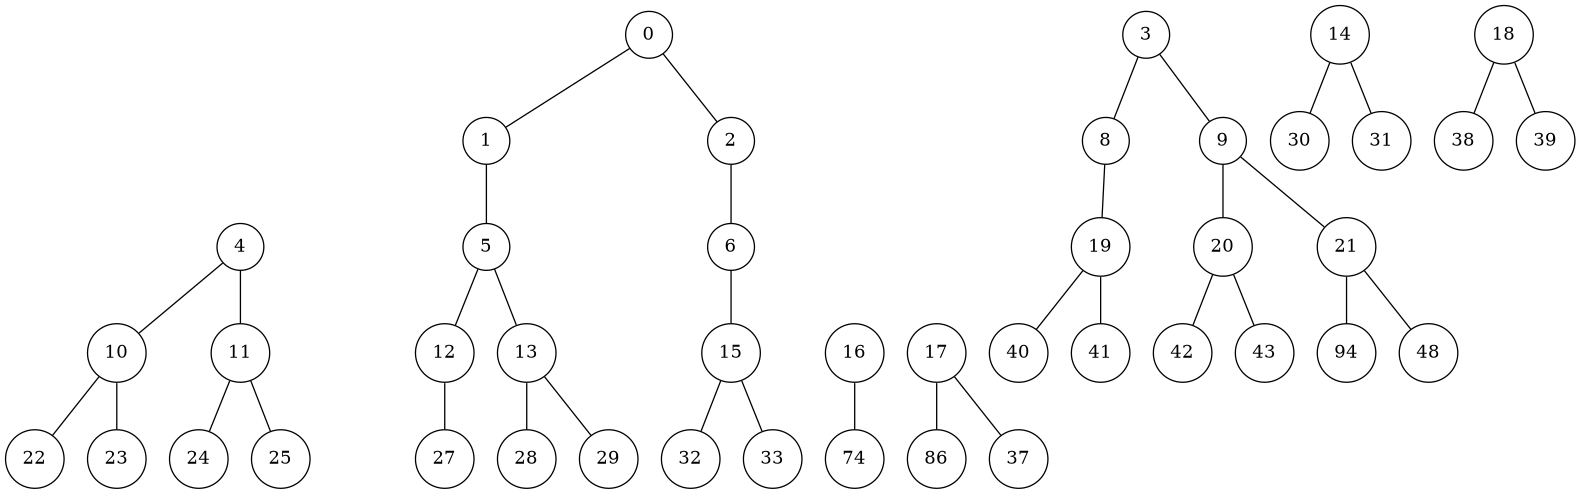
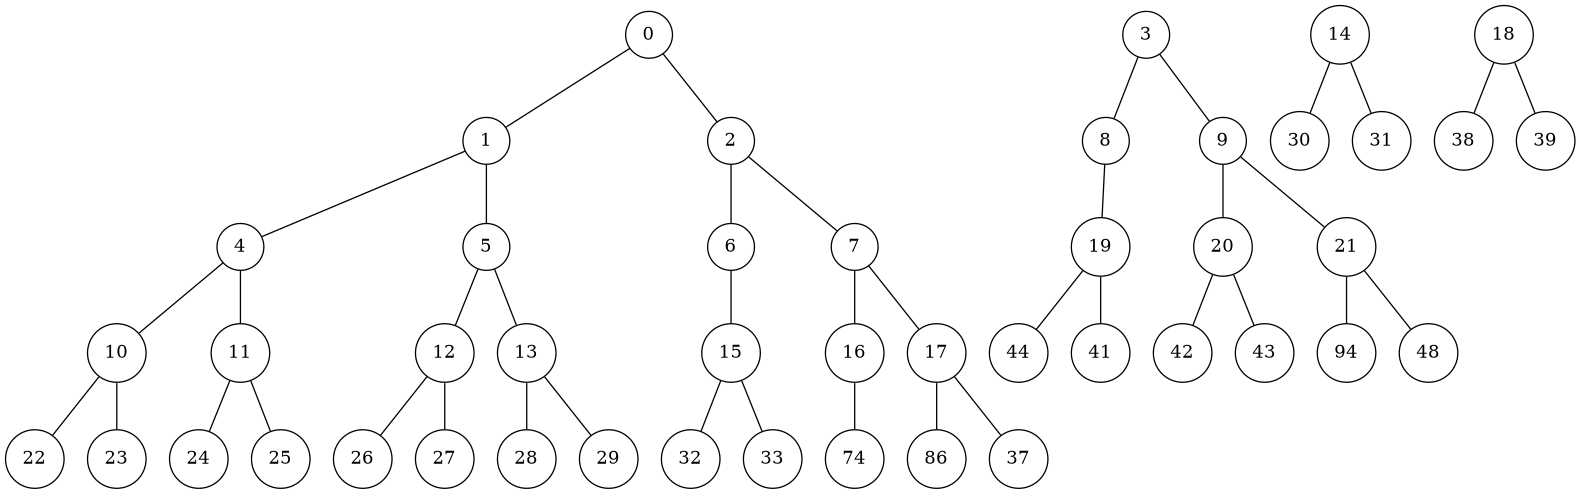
none -> (363, 194)
none -> (855, 247)
(1019, 353) -> (1019, 353)
none -> (363, 459)
